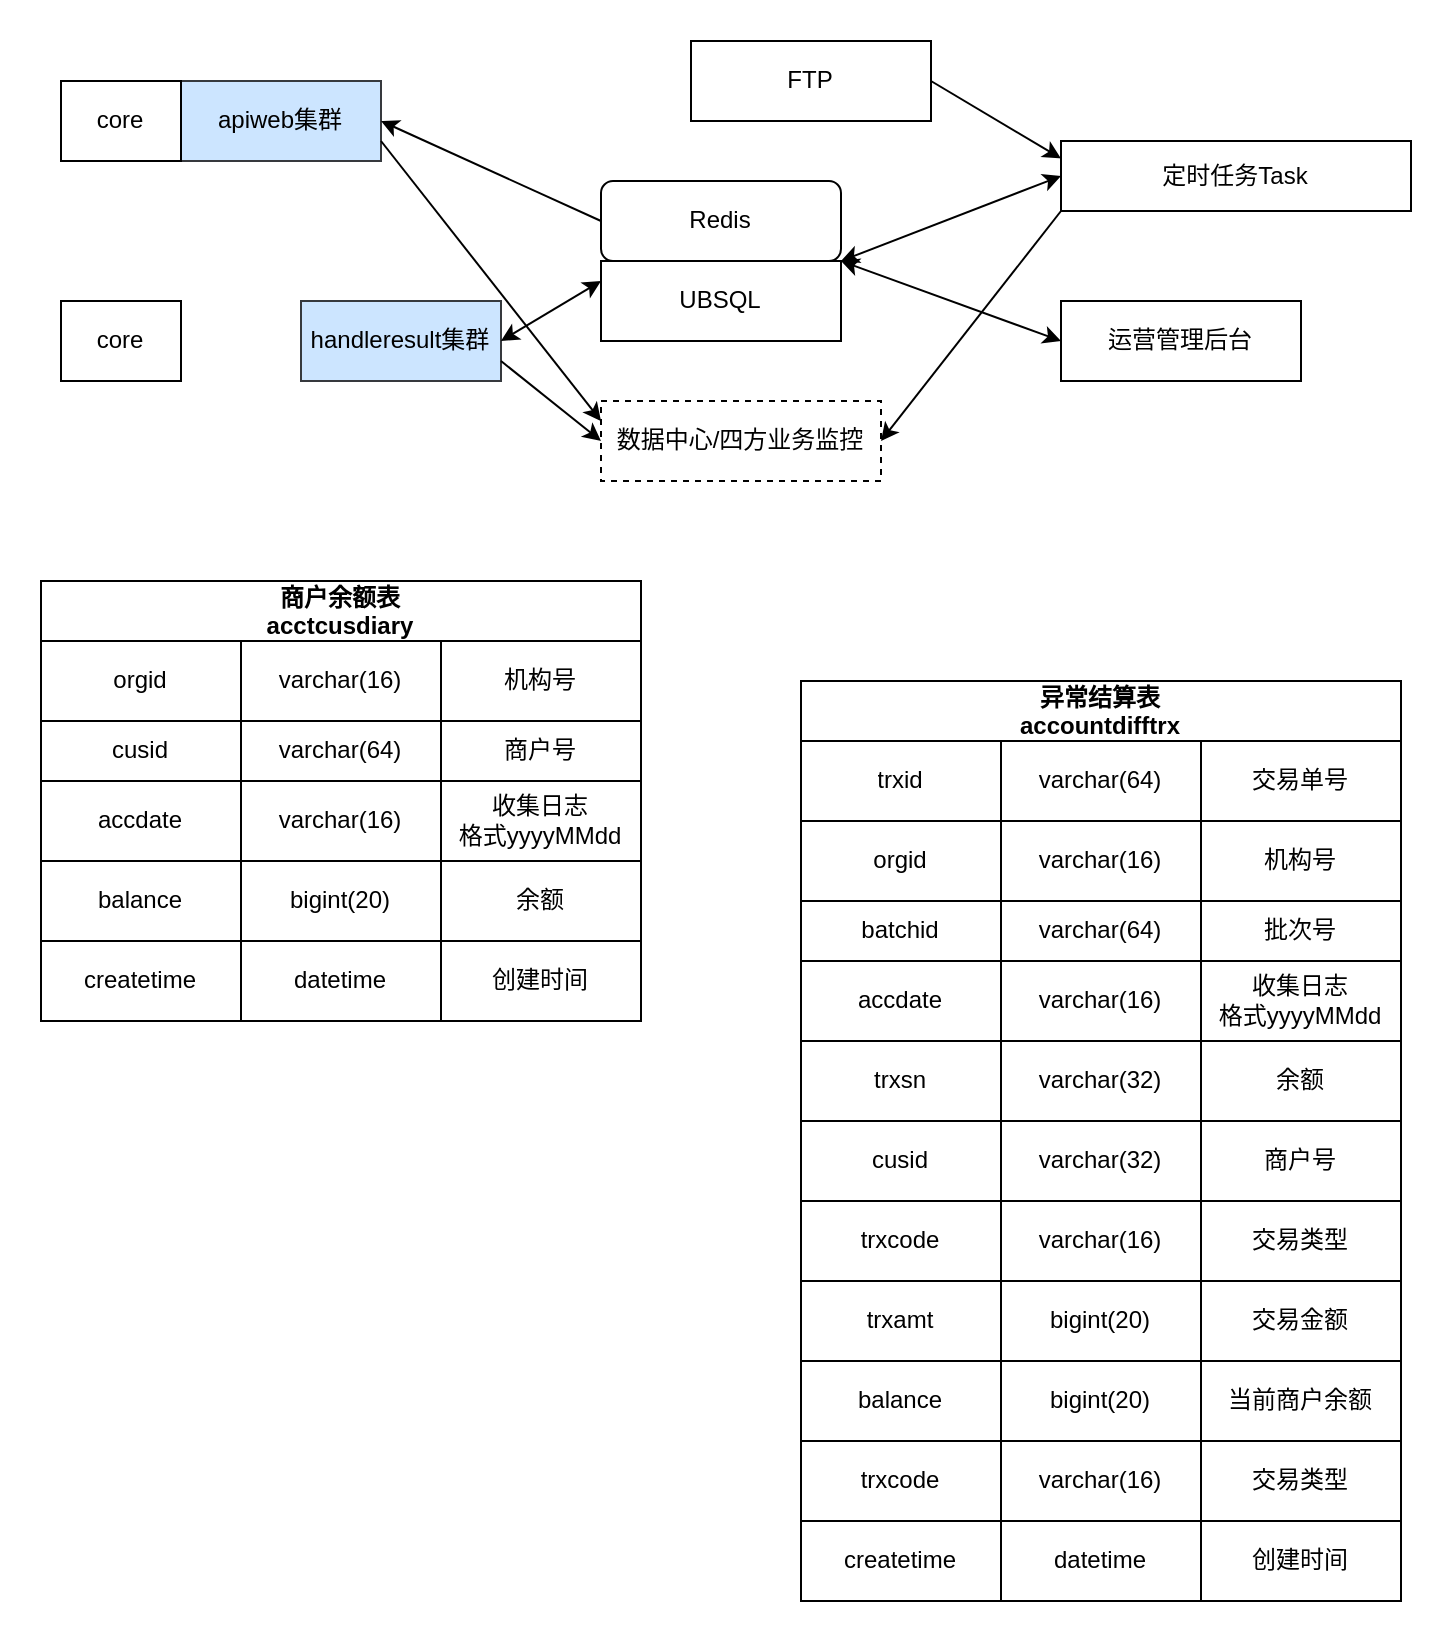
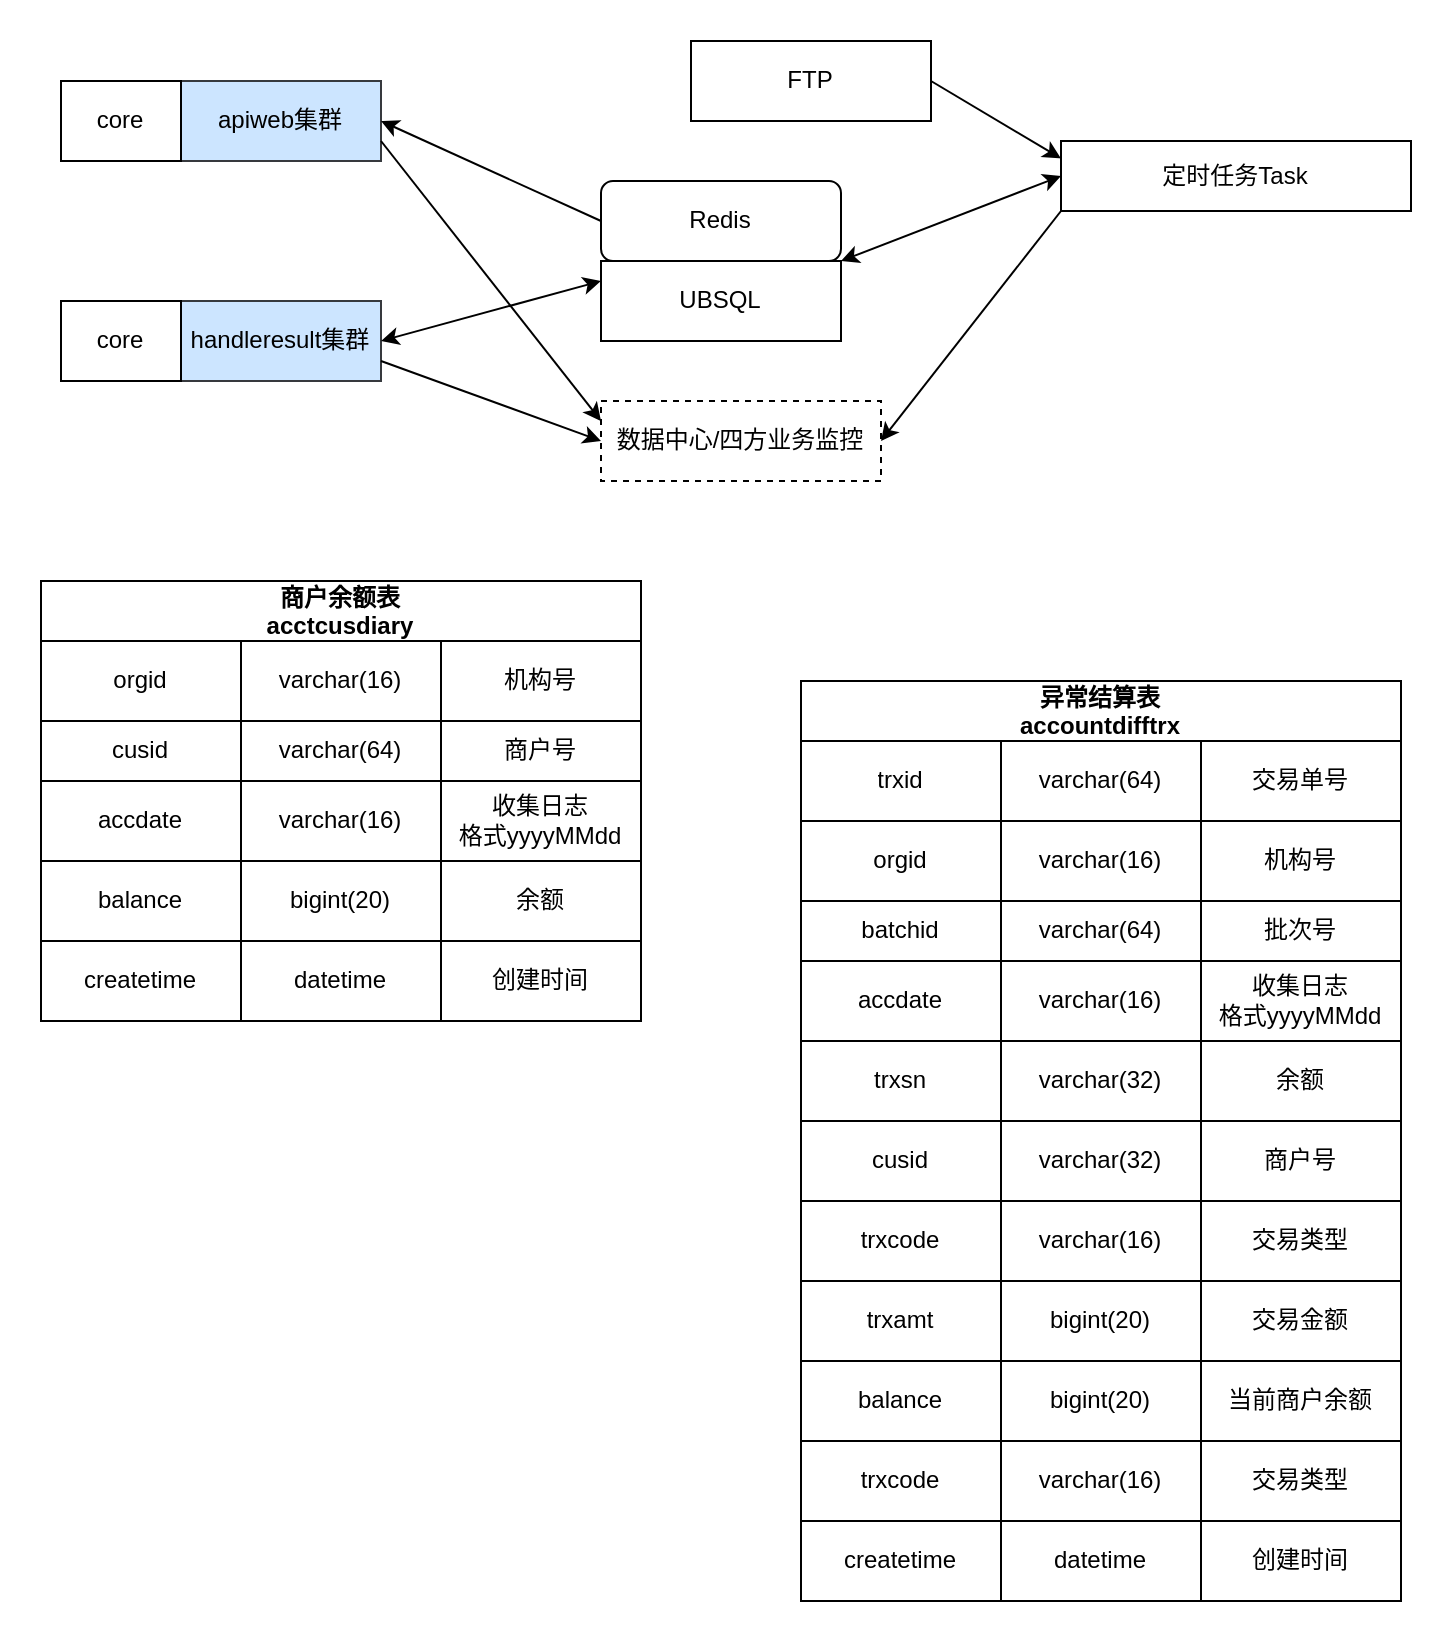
(951, 301) -> none
(401, 341) -> (281, 341)
(1181, 341) -> none
